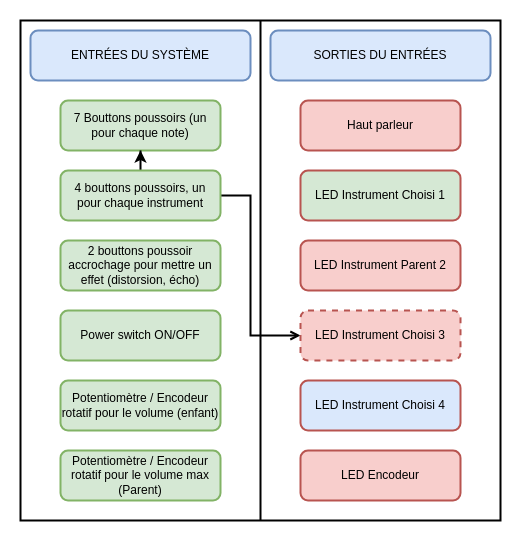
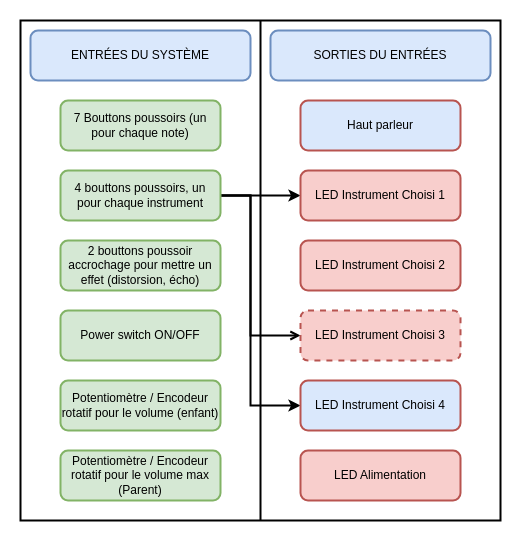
(381, 126) -> (381, 126)
(141, 156) -> (272, 196)
(381, 196) -> (381, 196)
(381, 266) -> (381, 266)
none -> (251, 392)
(381, 476) -> (381, 476)
